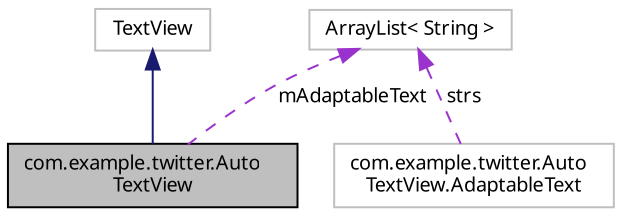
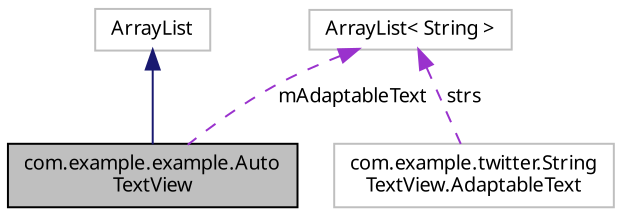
(153, 30) -> (153, 30)
(153, 176) -> (153, 176)
(474, 176) -> (474, 176)
